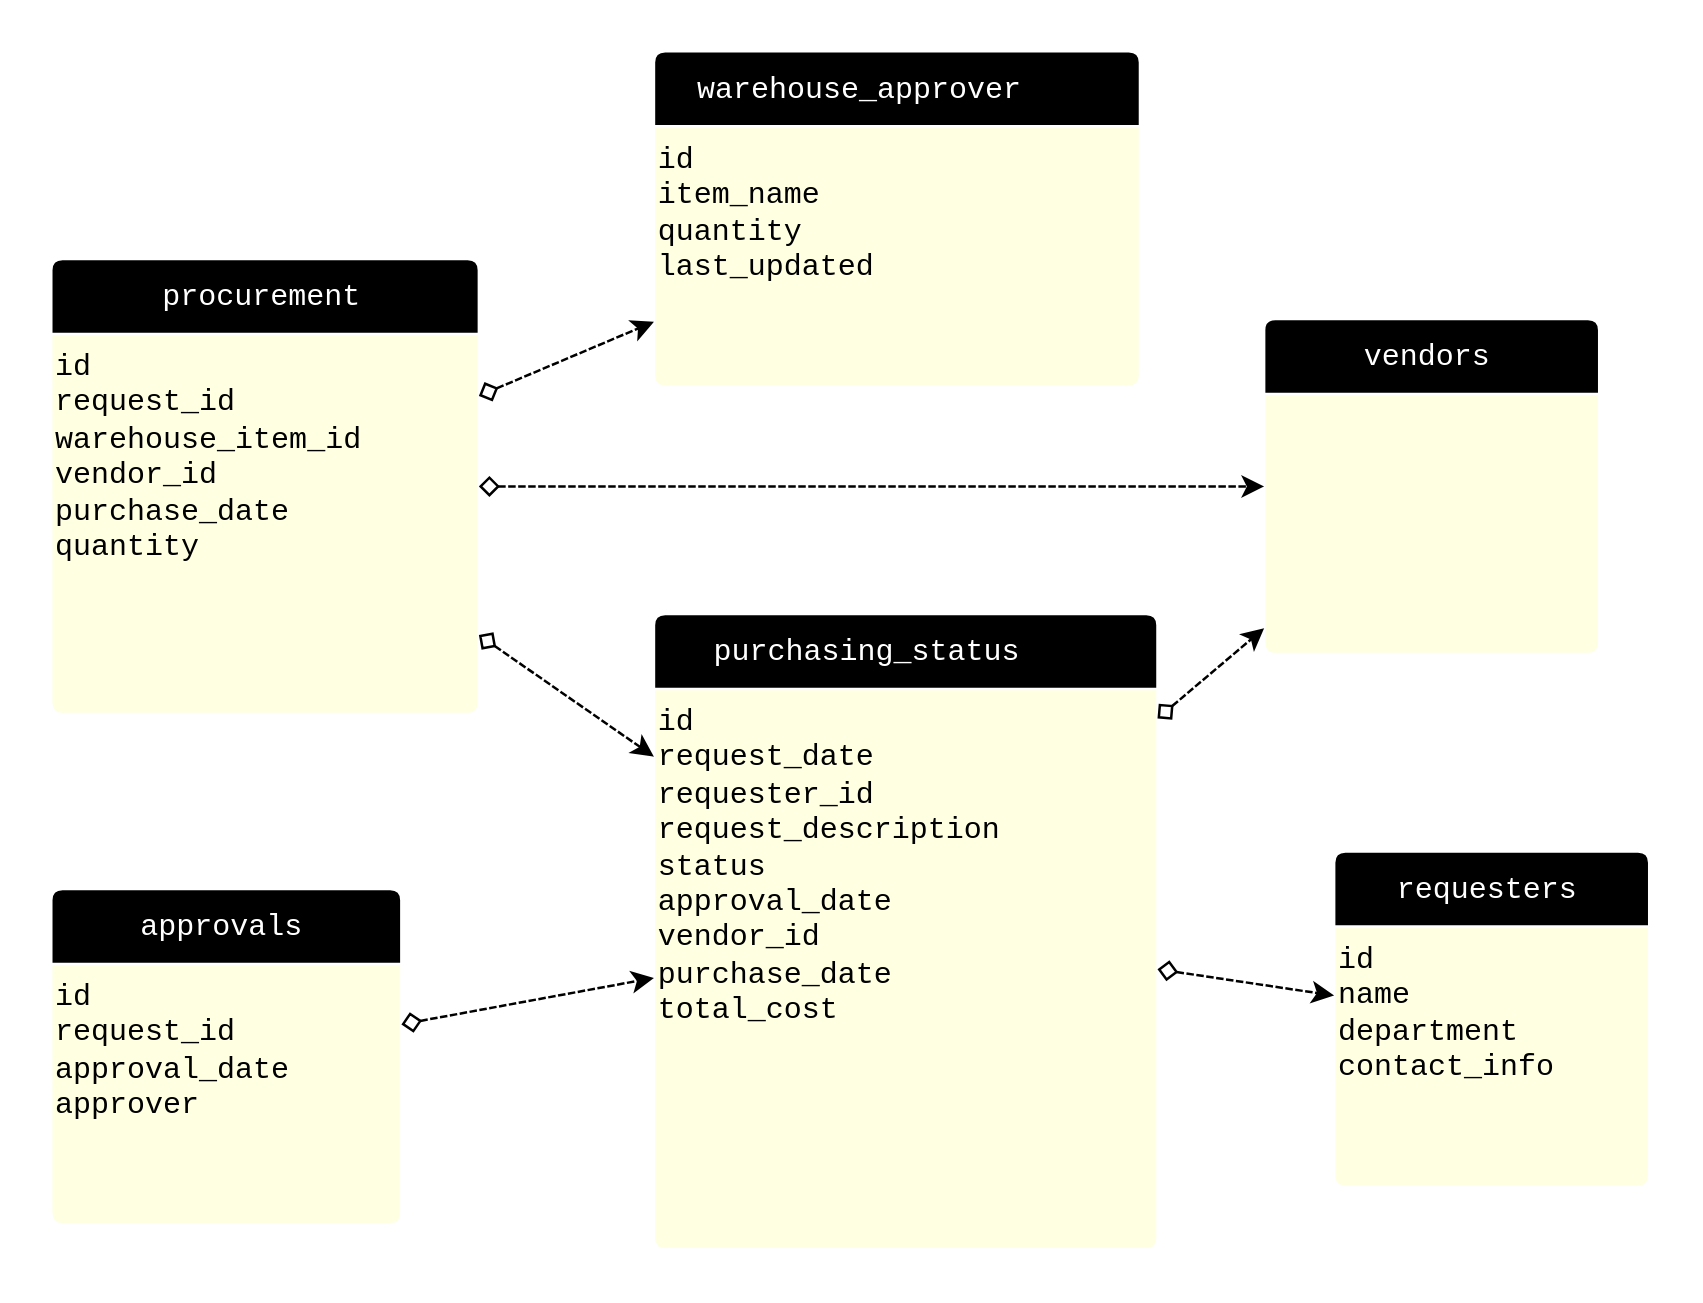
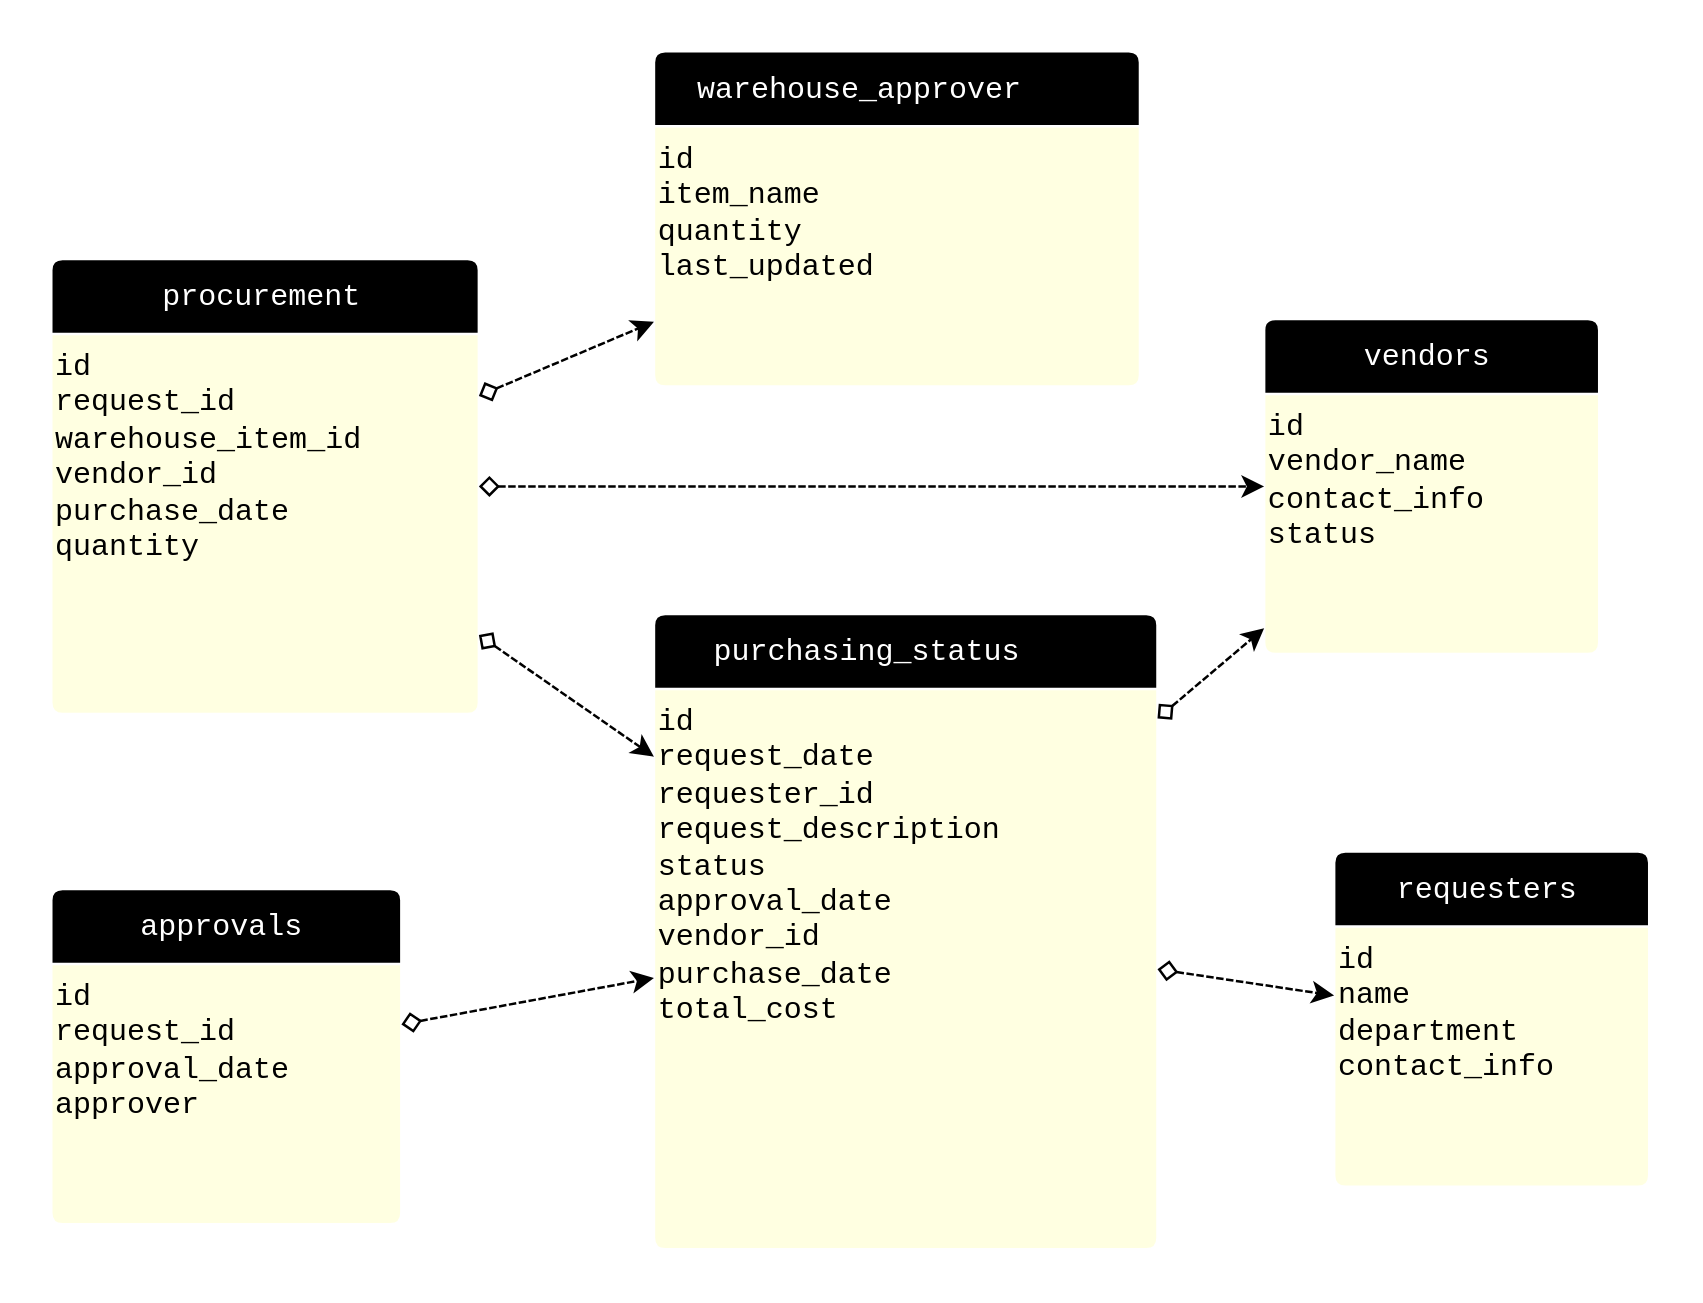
none -> (1431, 493)
